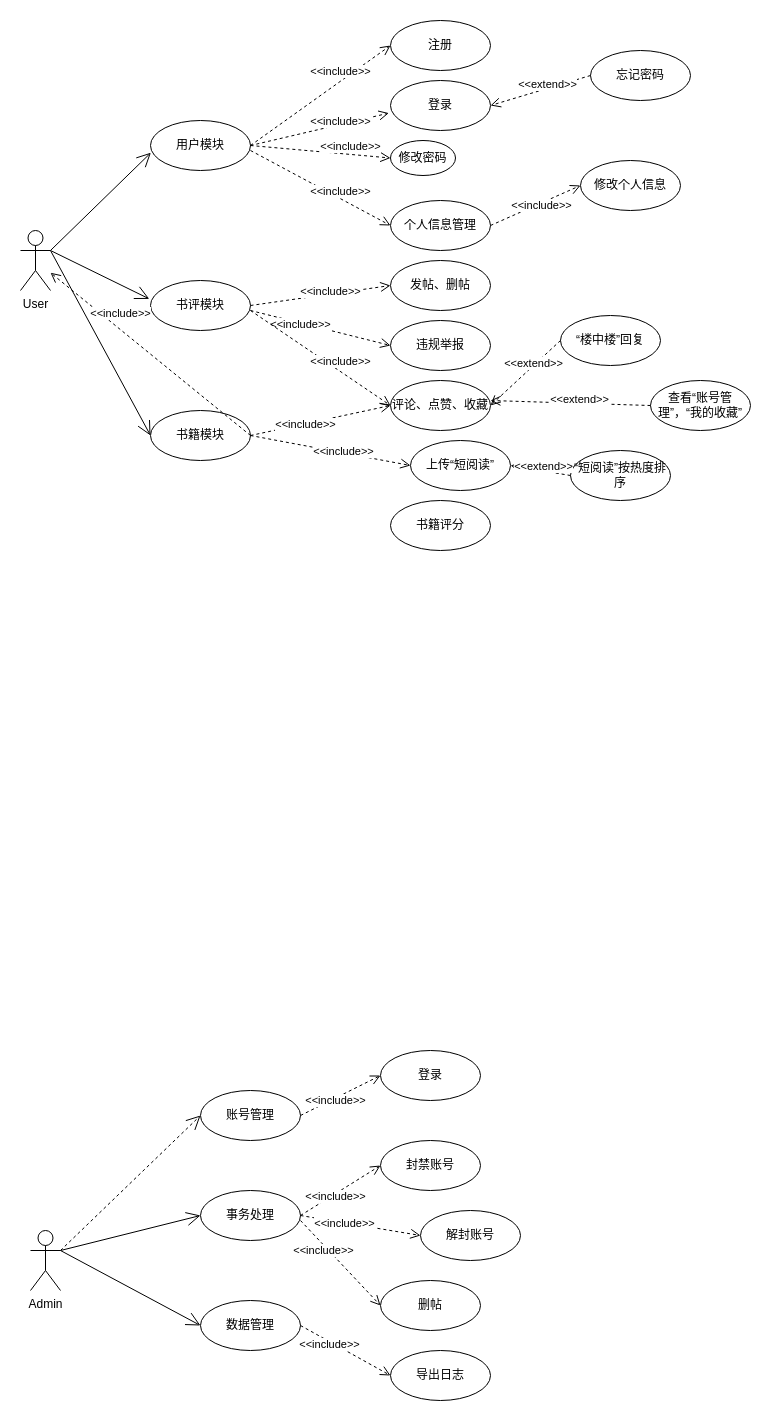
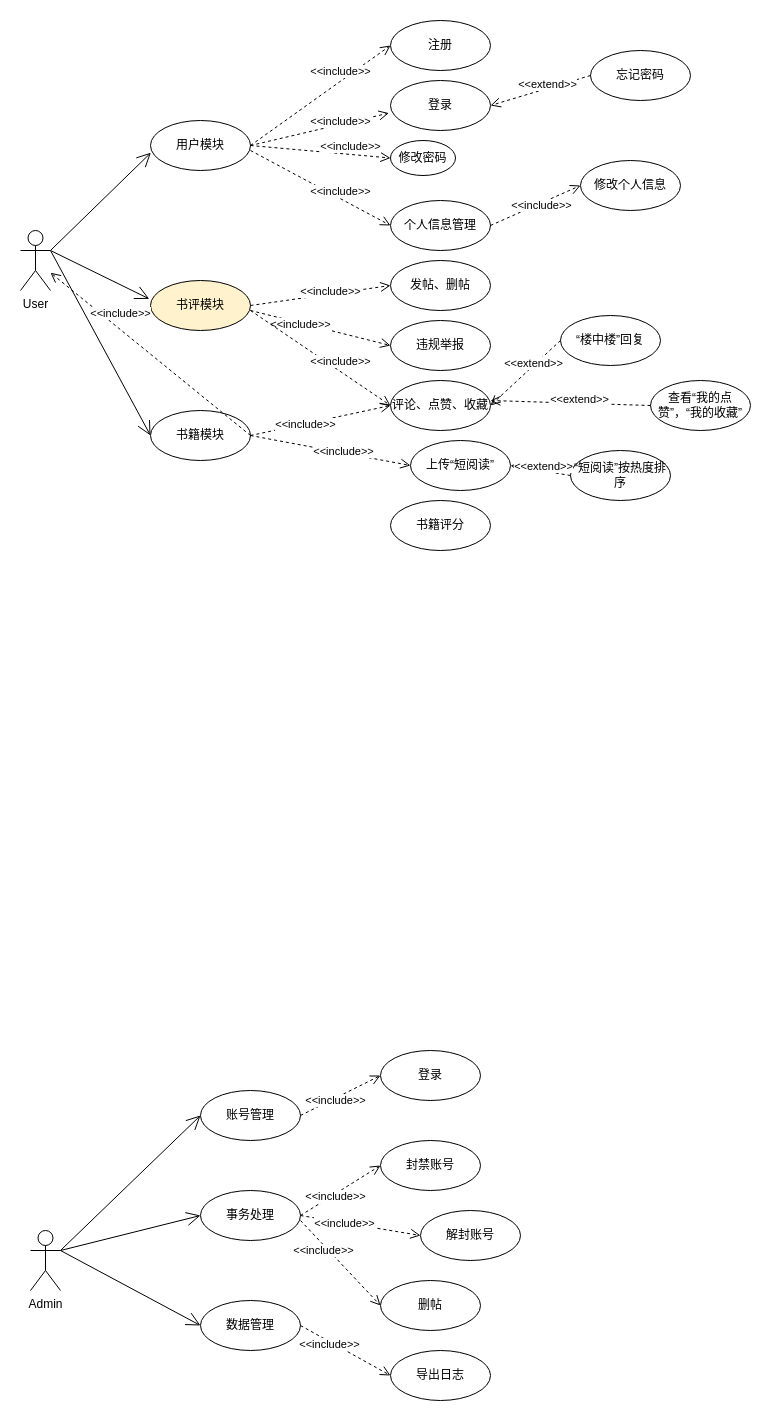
(201, 306) -> (201, 306)
(701, 406) -> (701, 406)
(130, 1183) -> (130, 1183)
